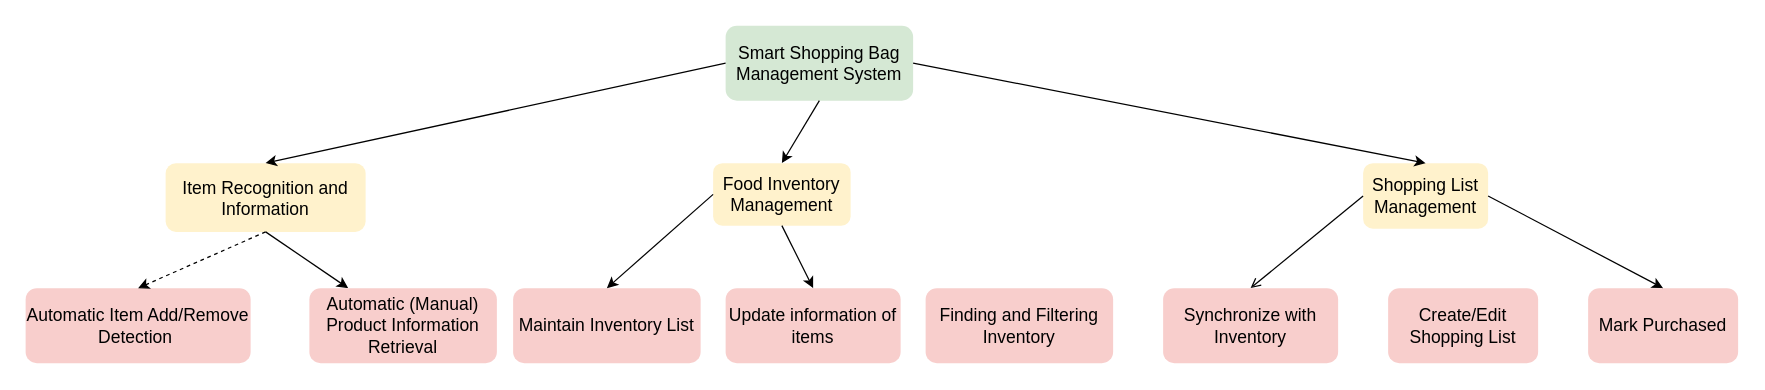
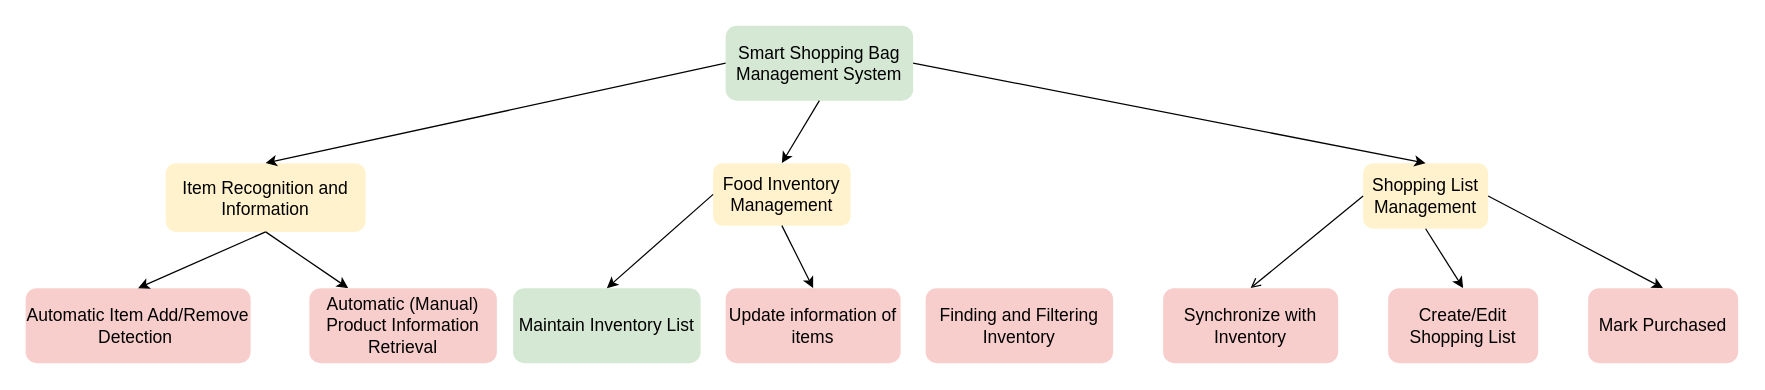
none -> (1442, 255)
(205, 259) -> (205, 259)
(607, 326) -> (607, 326)
